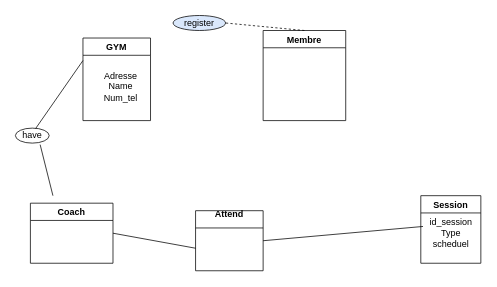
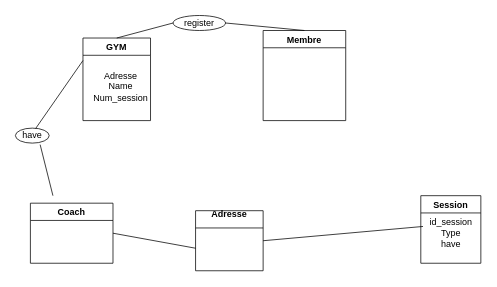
(199, 23) -> (199, 23)
(262, 26) -> (262, 26)
none -> (145, 30)
(121, 87) -> (121, 87)
(229, 214) -> (229, 214)
(451, 233) -> (451, 233)
